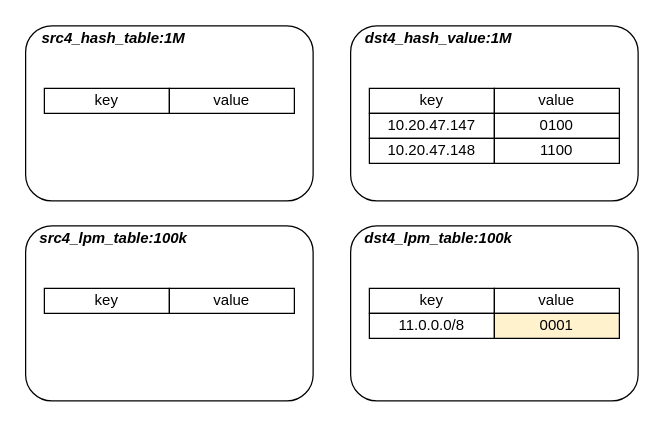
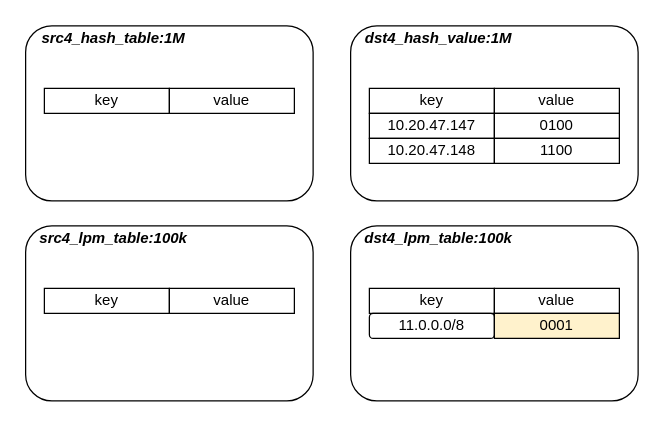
(432, 326) -> (432, 326)
